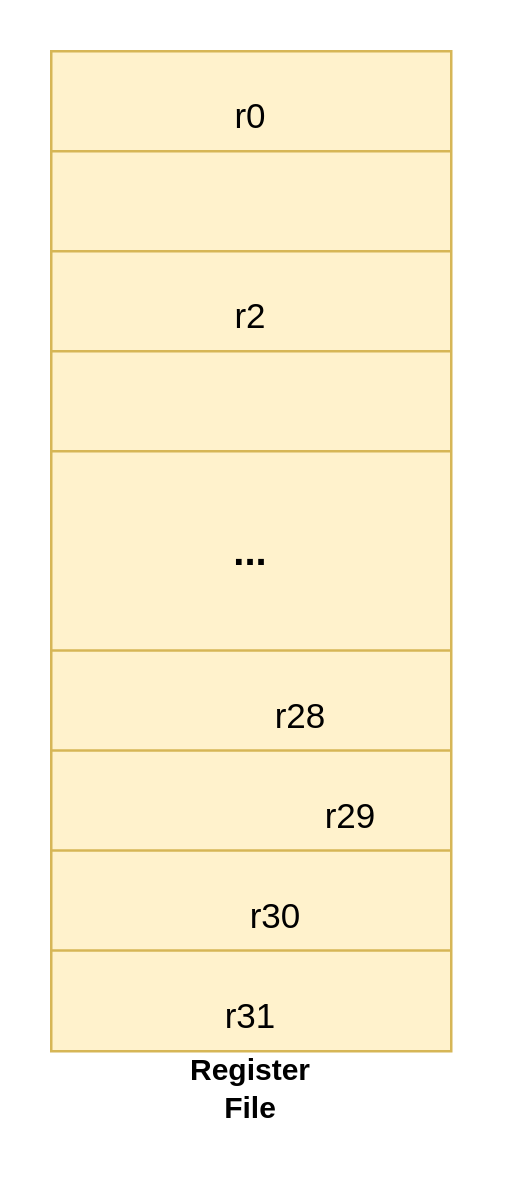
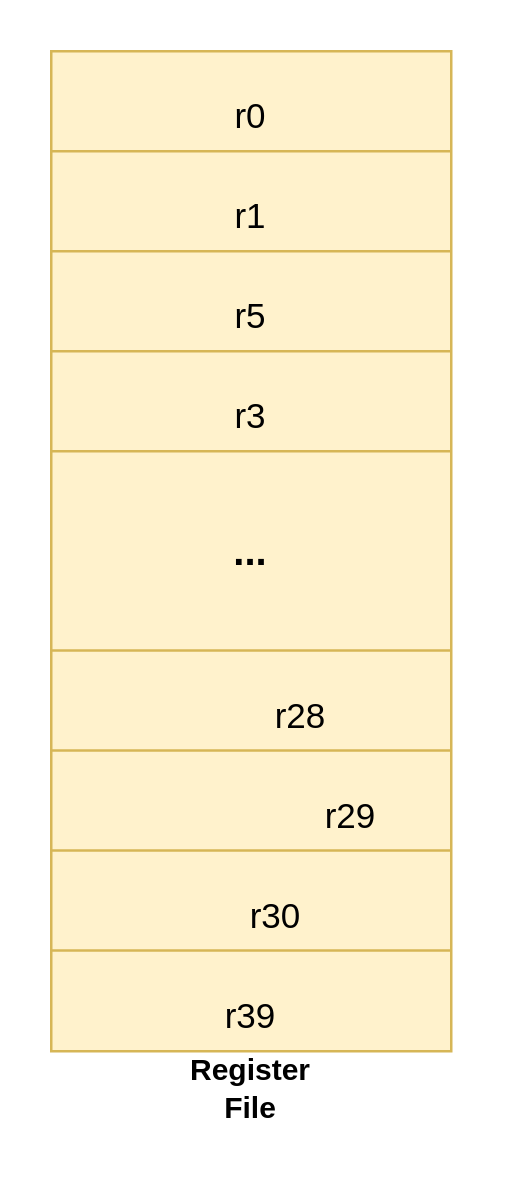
none -> (251, 214)
(251, 314) -> (251, 314)
none -> (251, 414)
(251, 1014) -> (251, 1014)
